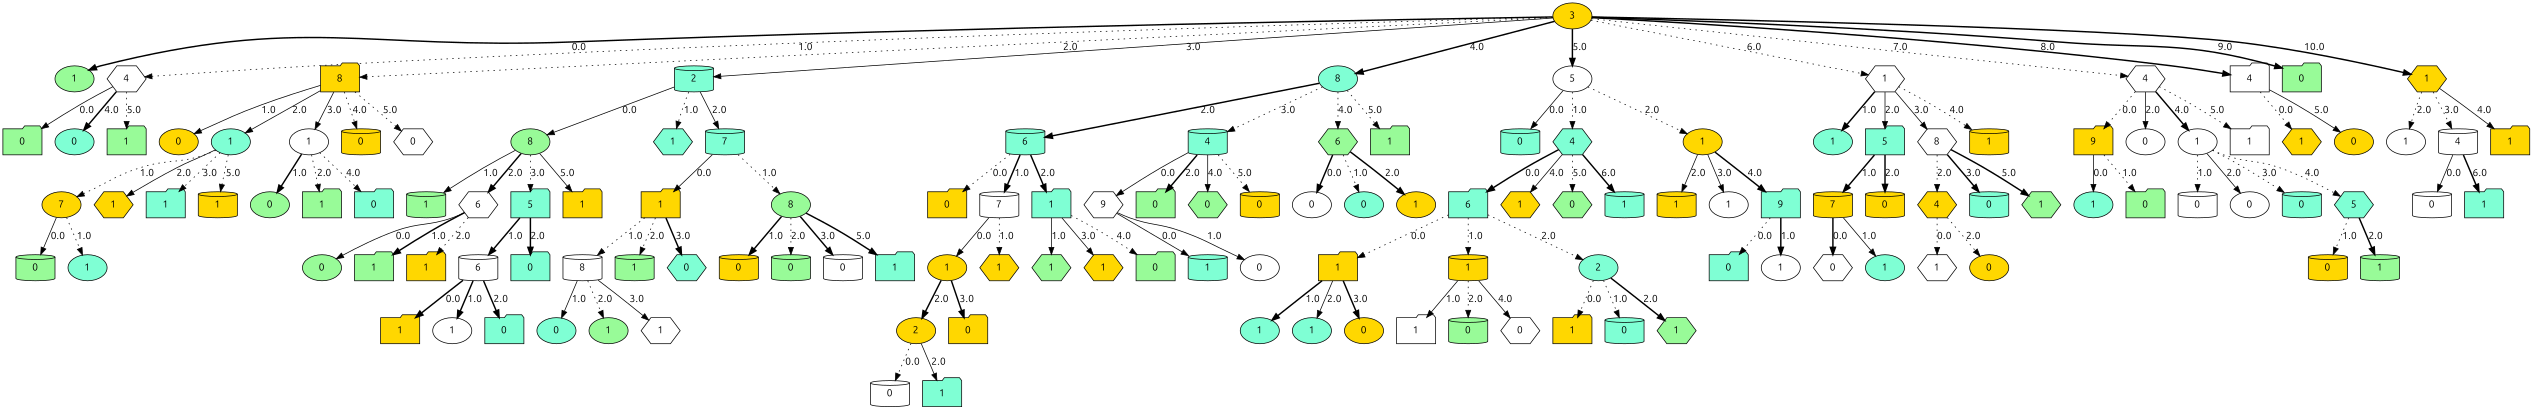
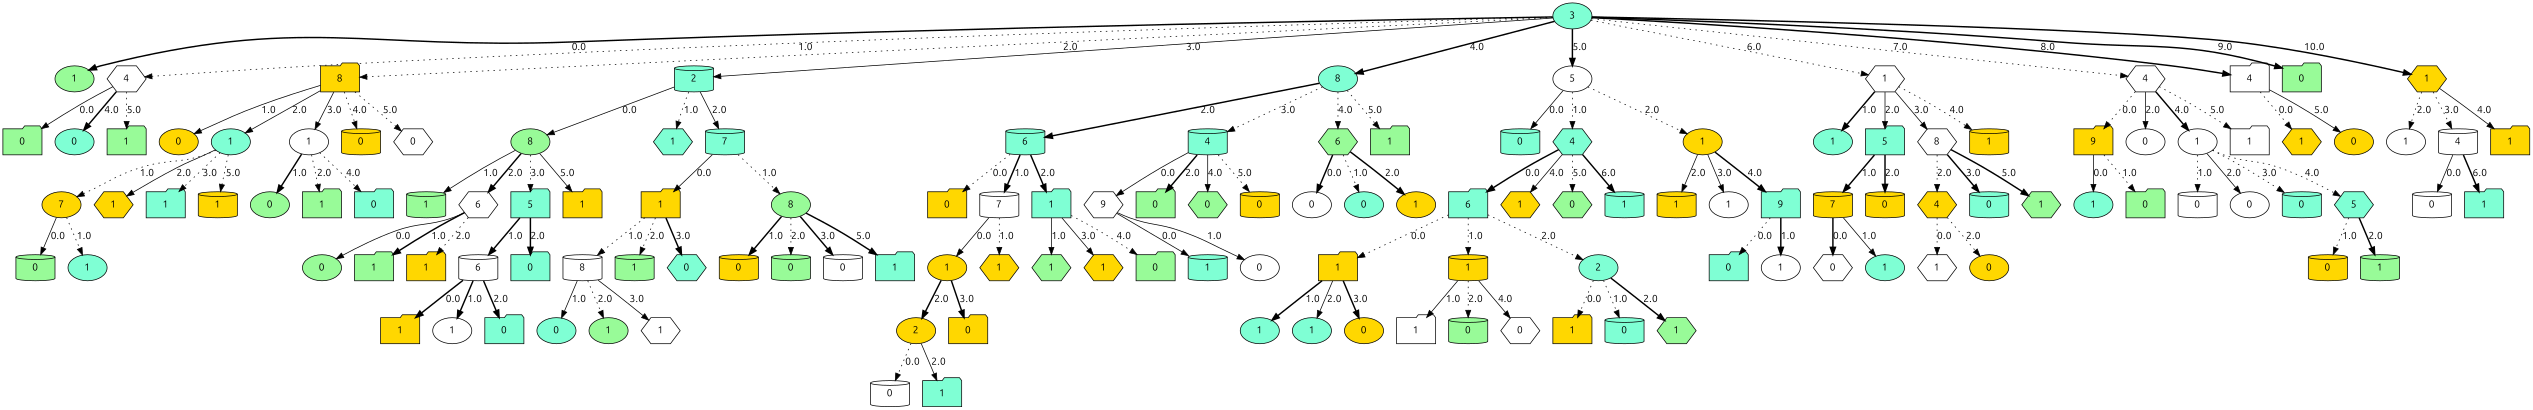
(1572, 16) -> (1572, 16)
